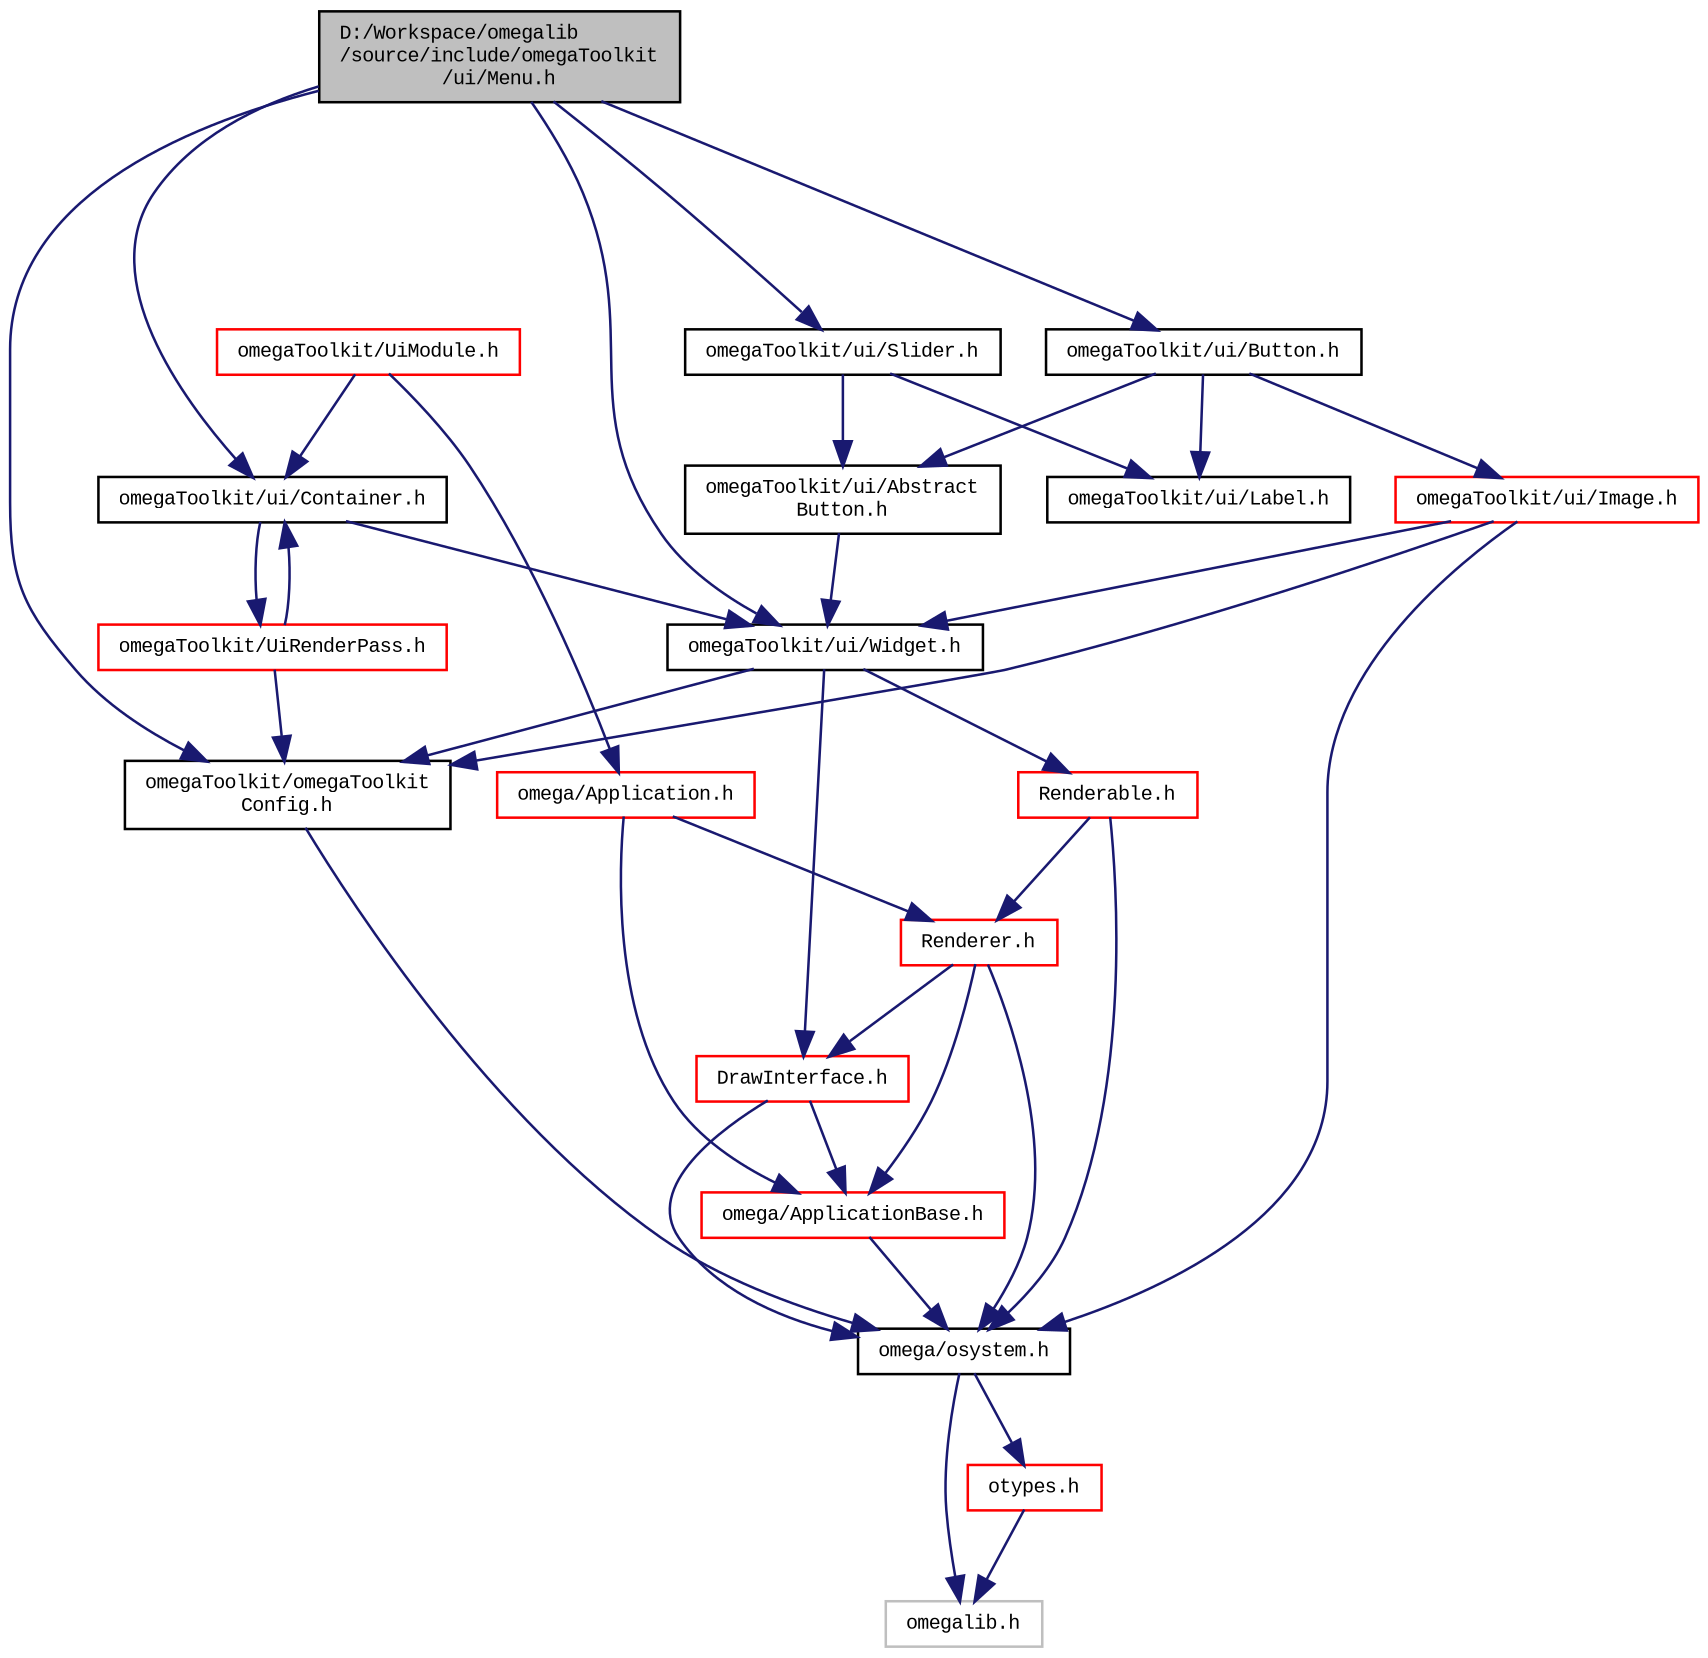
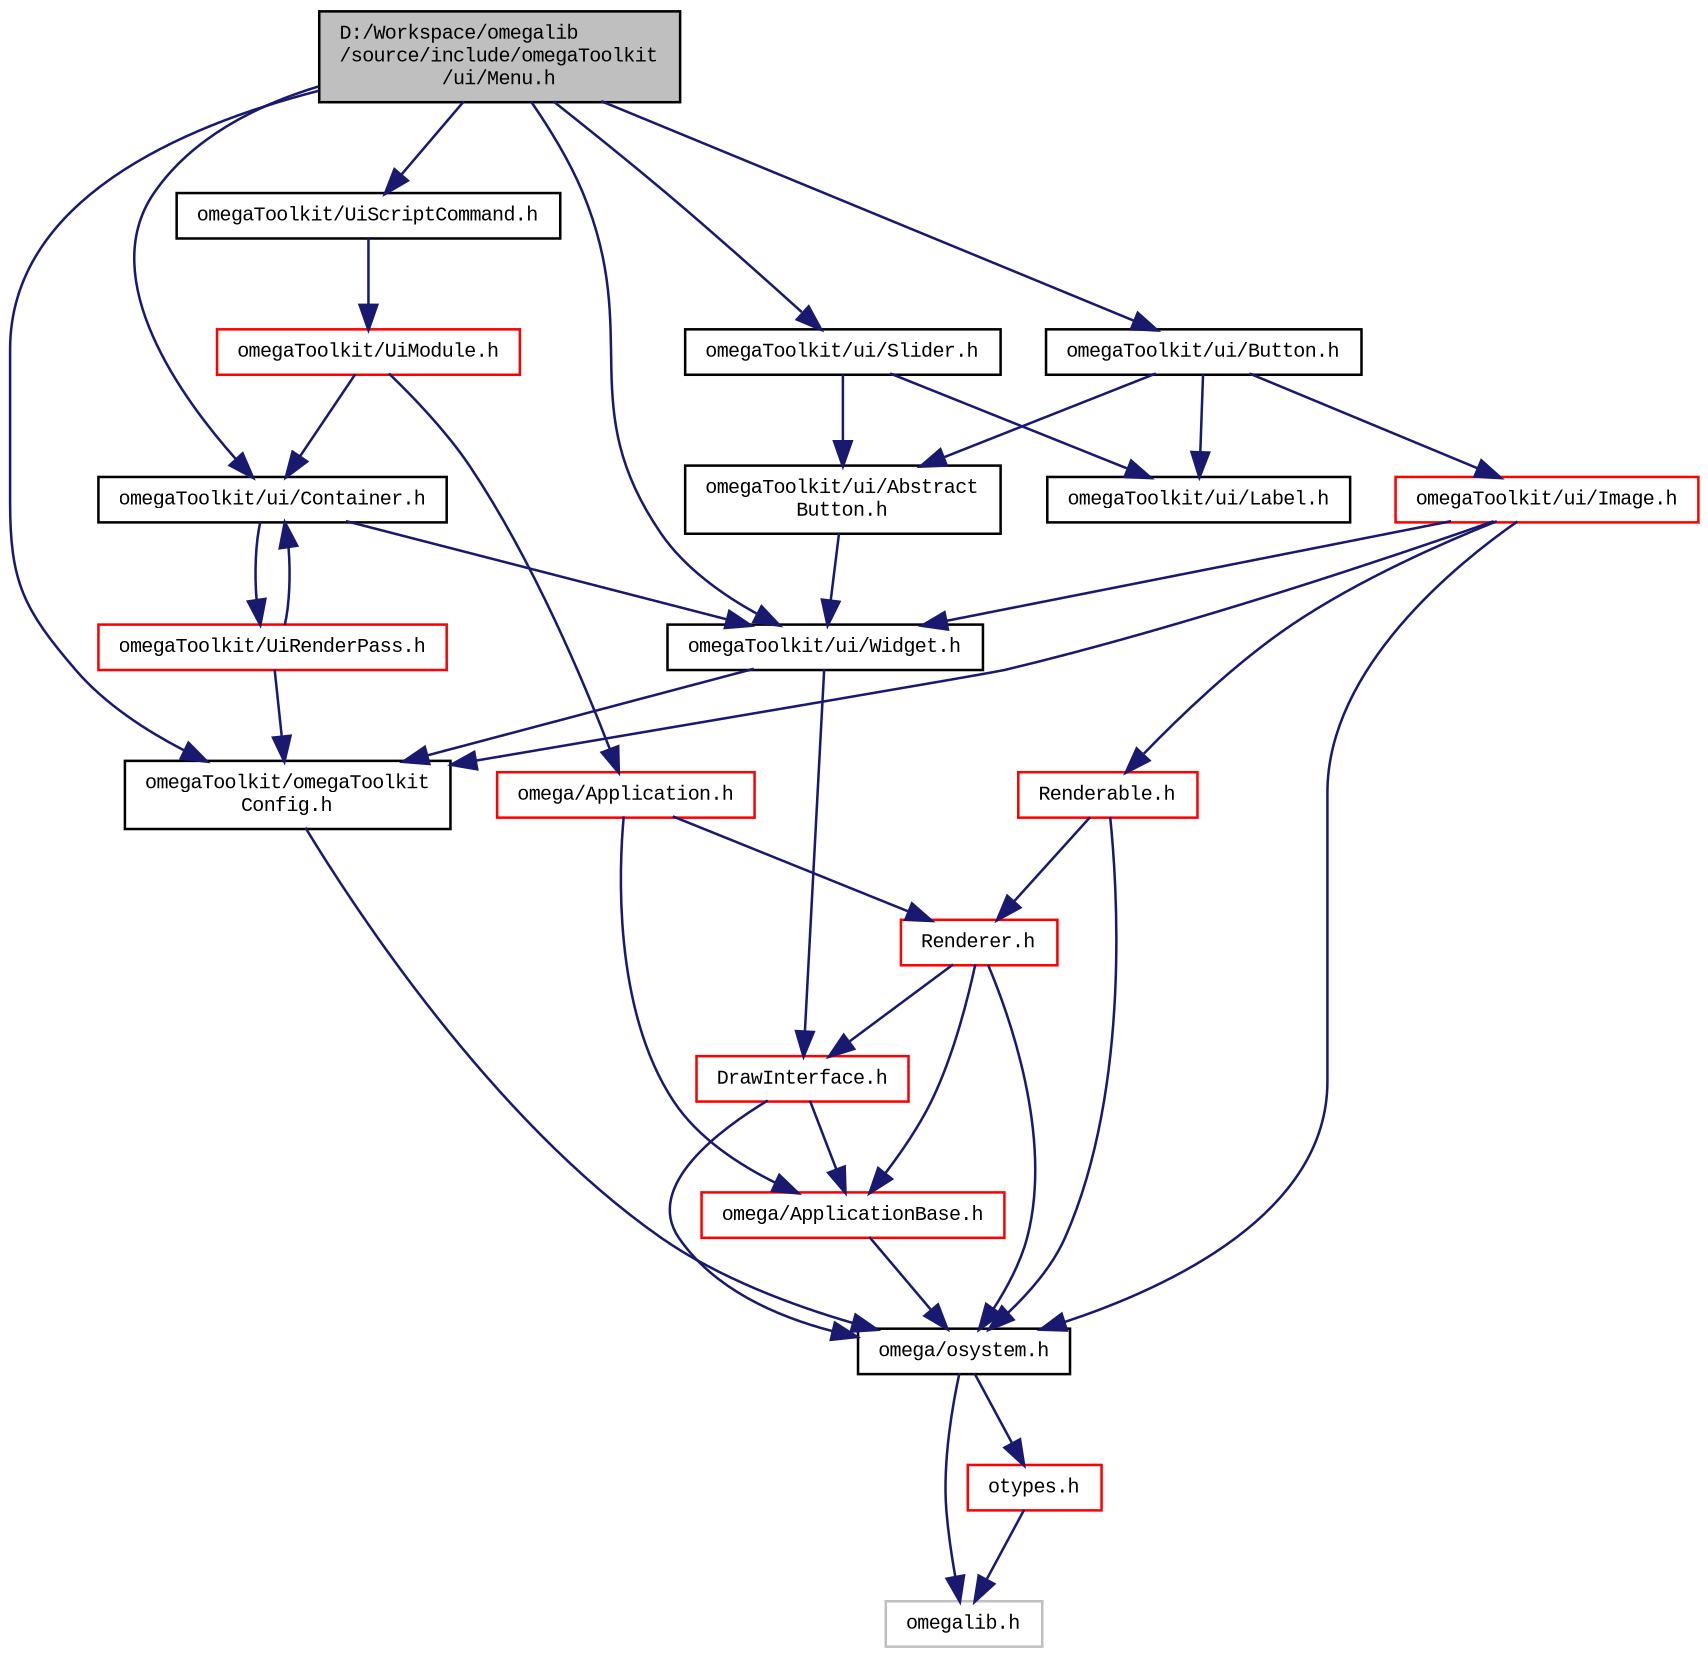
none -> (368, 216)
(955, 715) -> (1306, 616)
